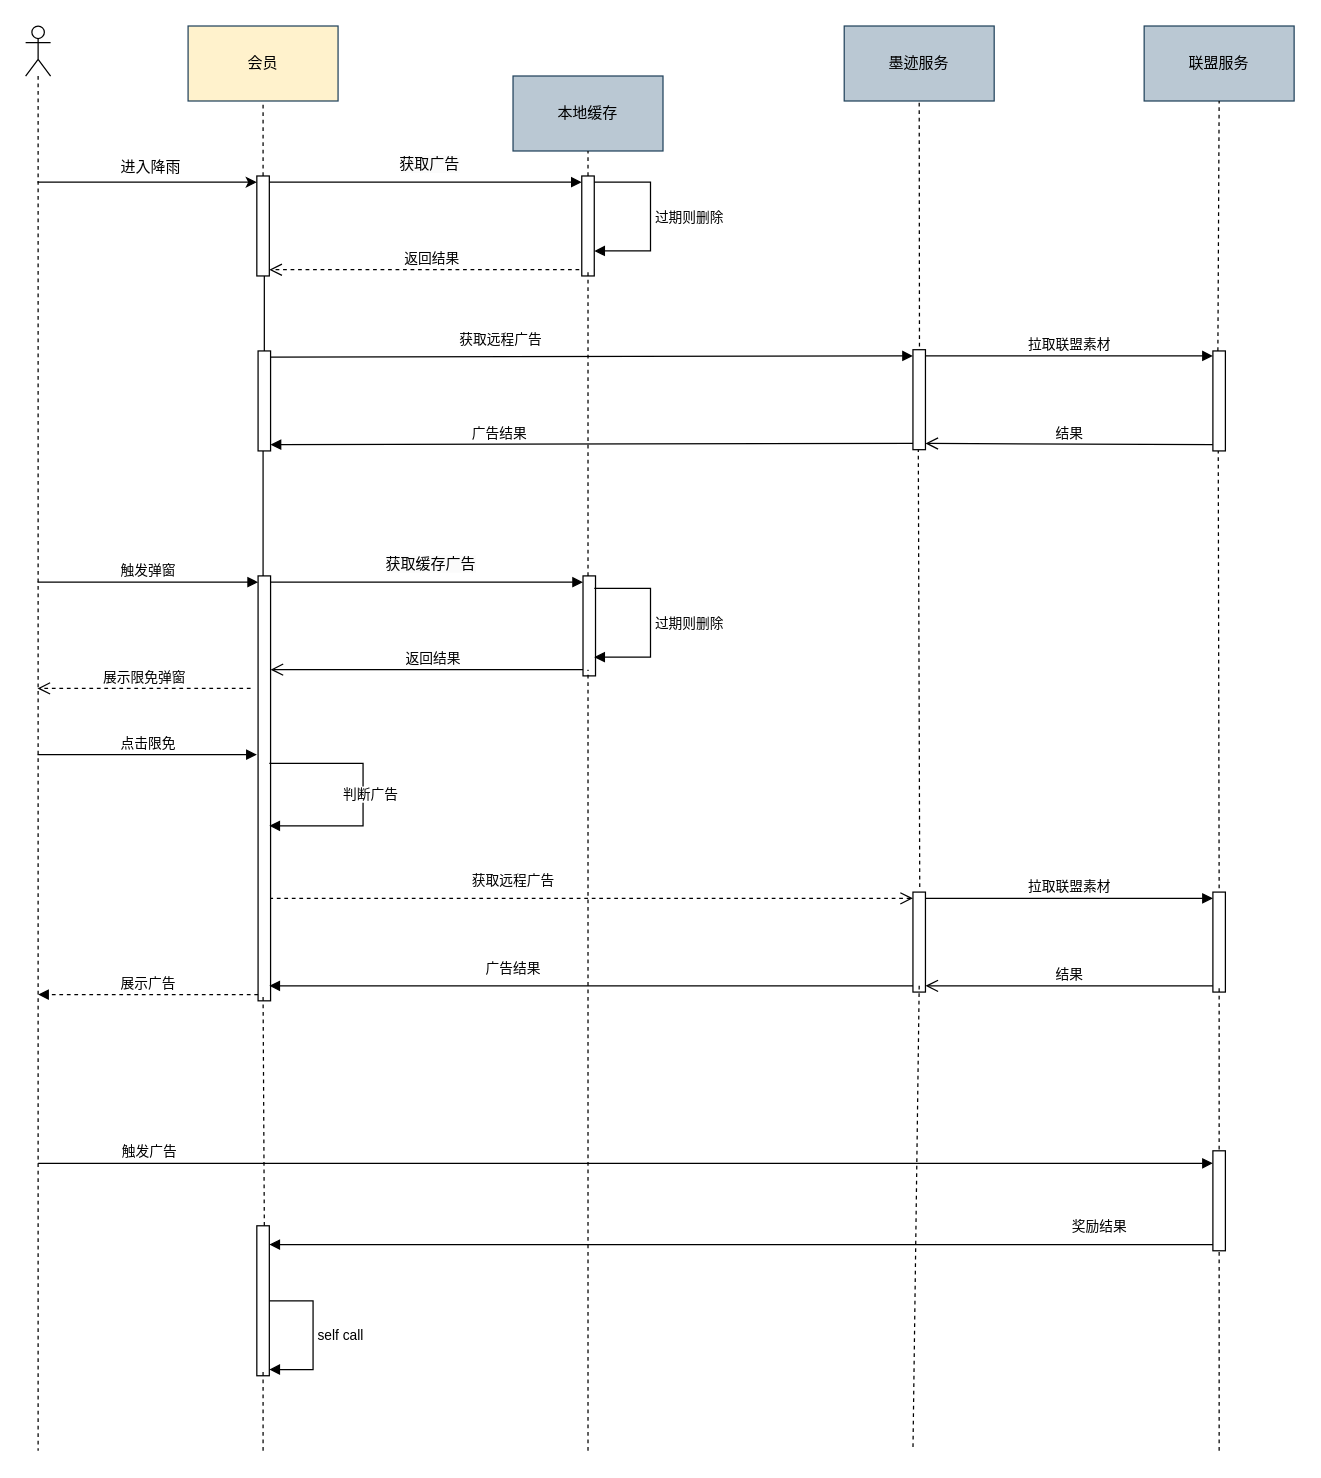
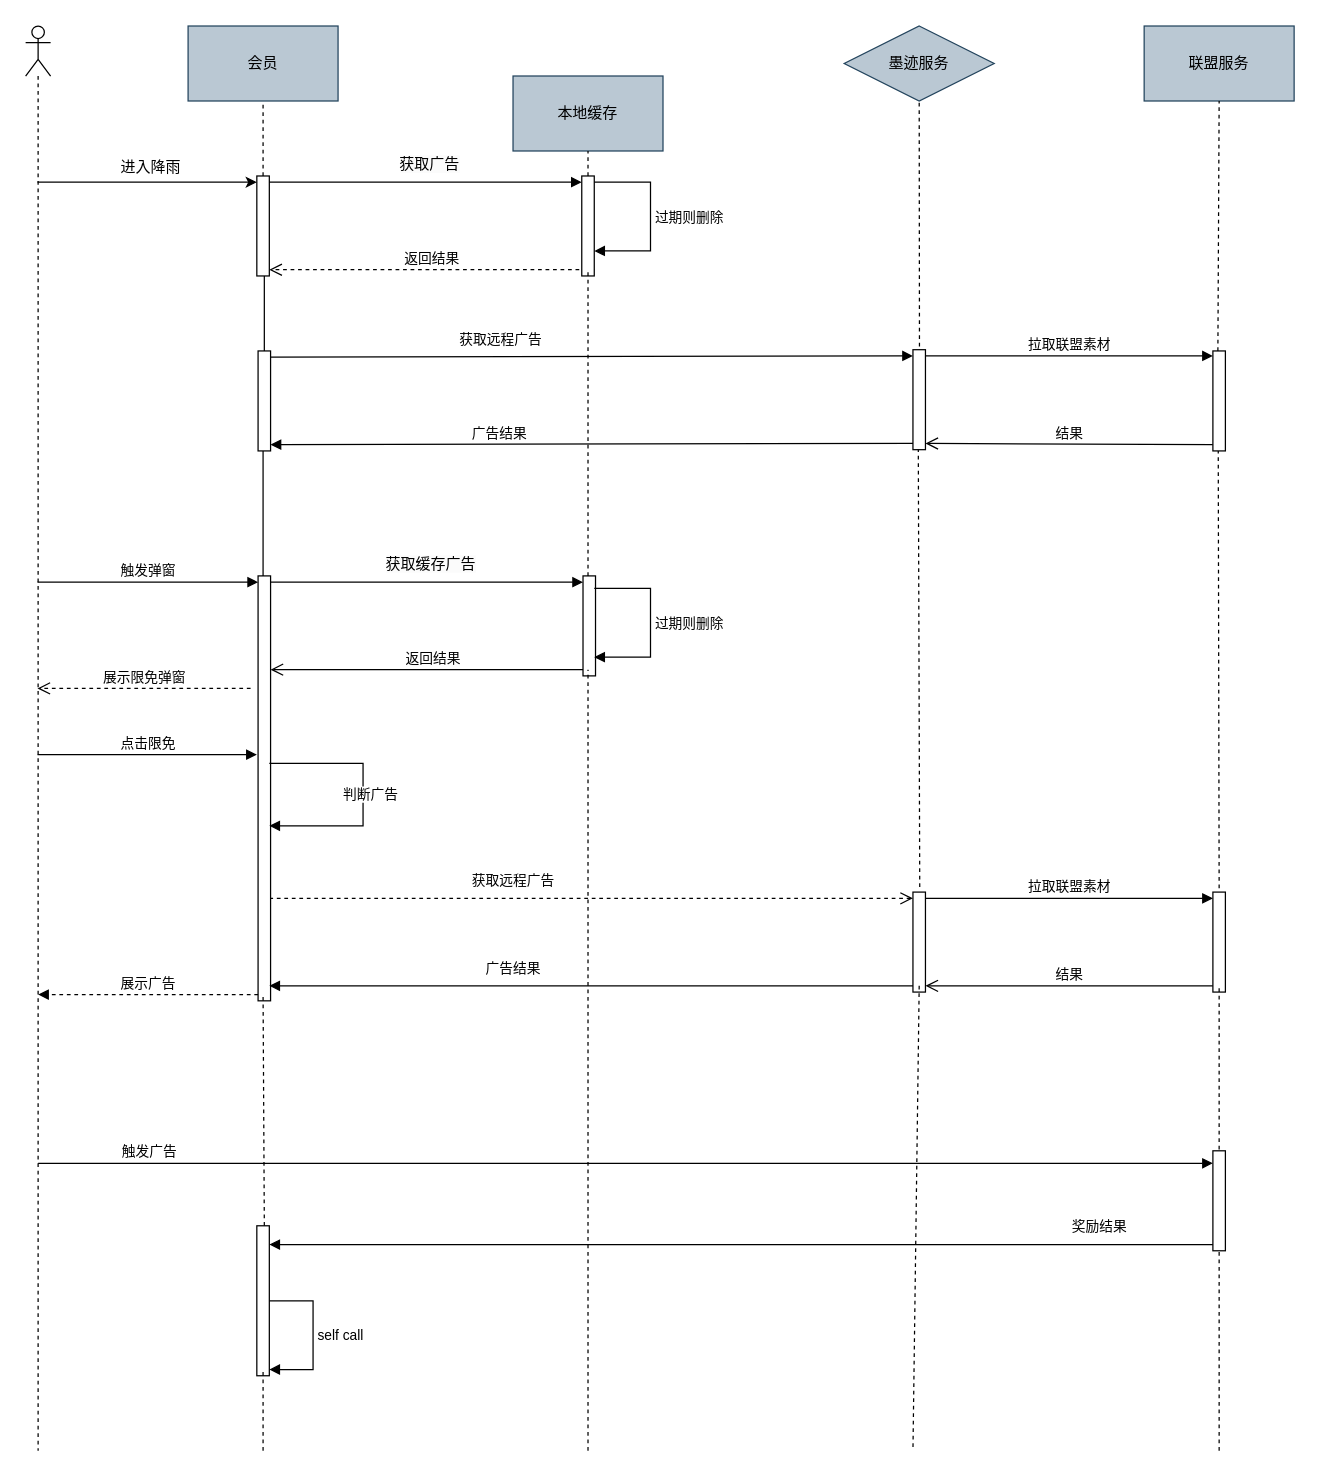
(263, 63) -> (263, 63)
(919, 63) -> (919, 63)
